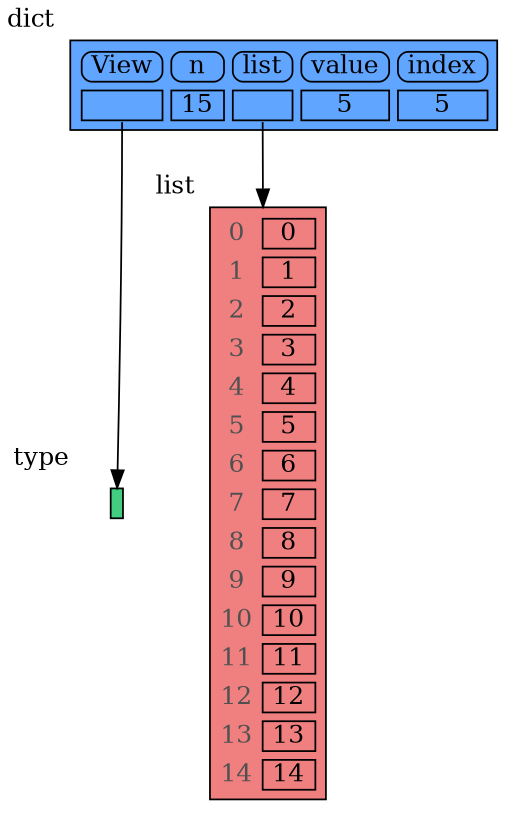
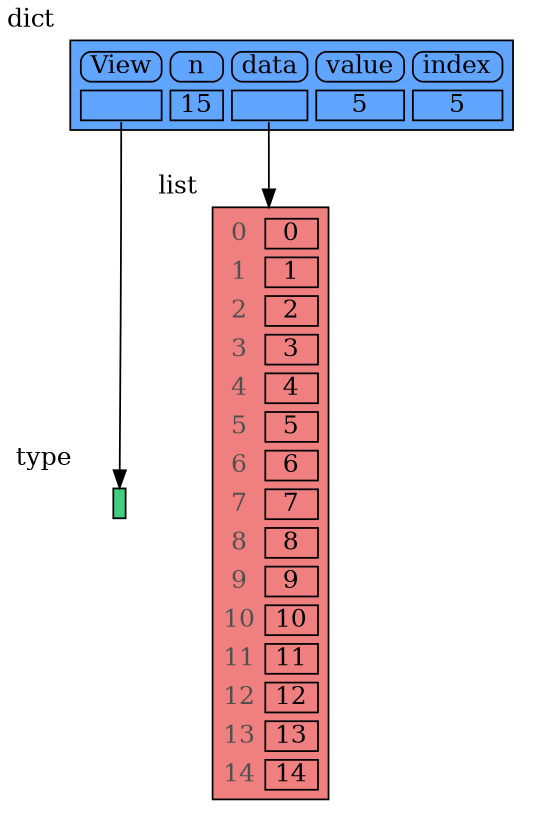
(263, 66) -> (270, 66)
